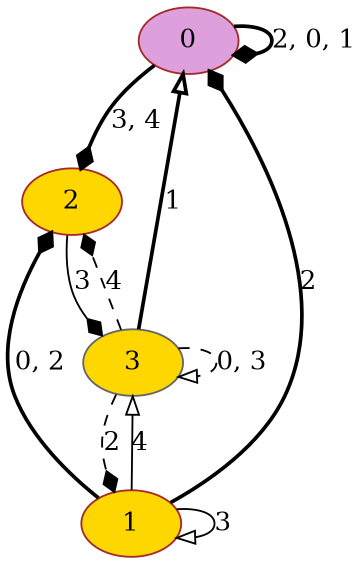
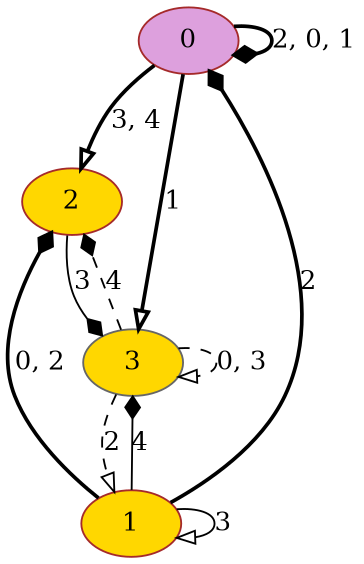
(115, 102) -> (114, 103)
(159, 211) -> (163, 192)
(103, 432) -> (103, 434)
(132, 452) -> (132, 454)
